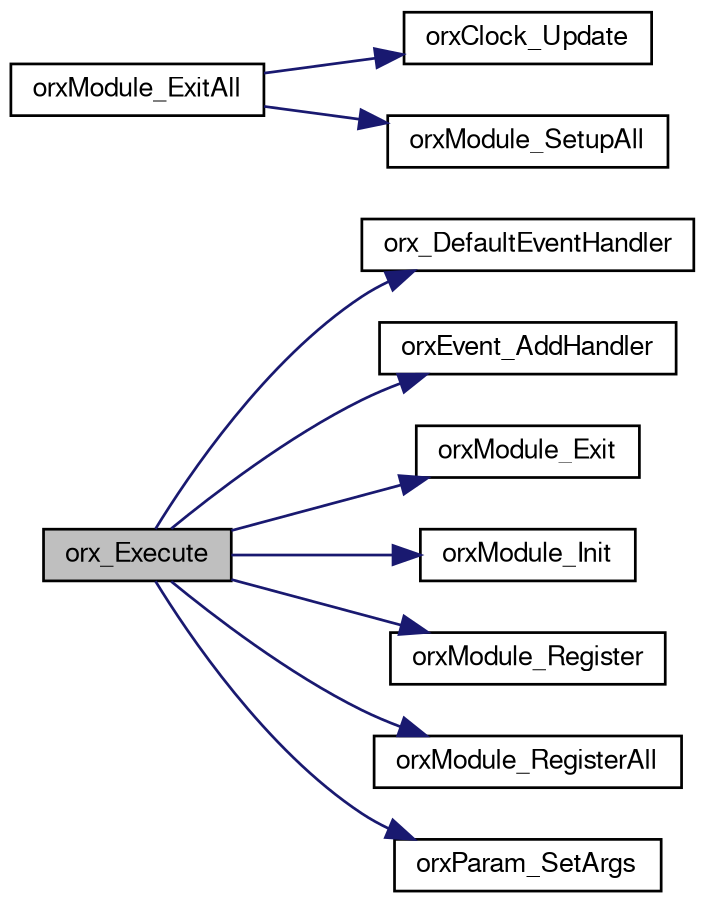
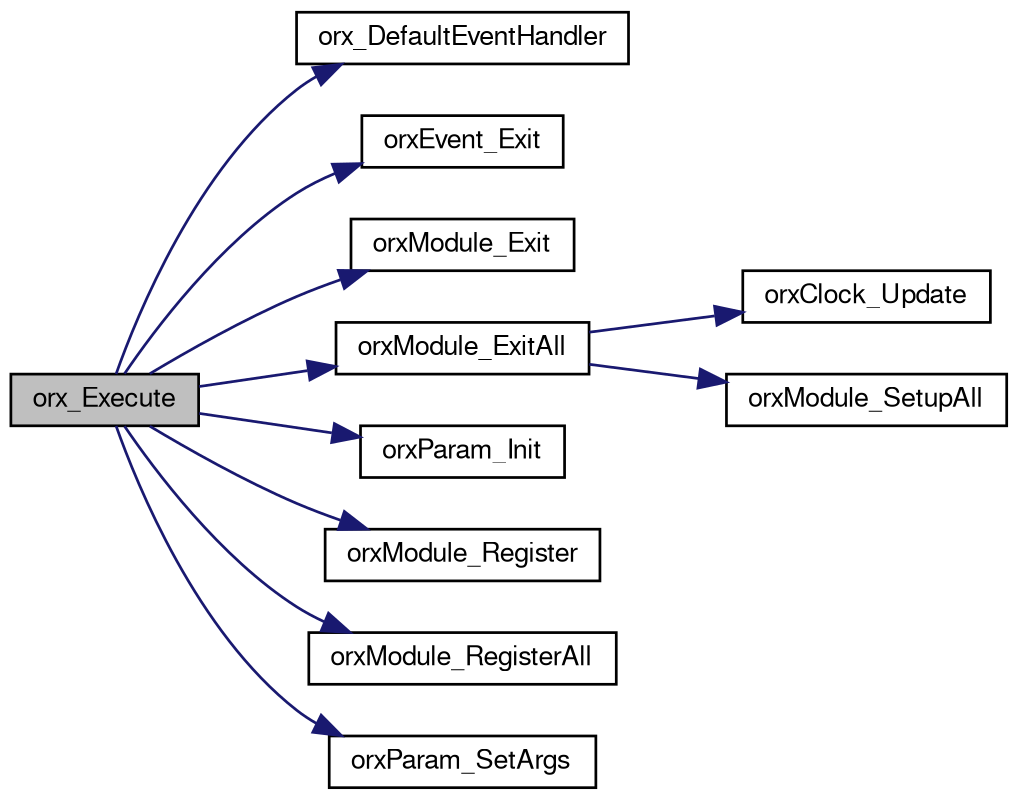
(528, 348) -> (463, 141)
none -> (253, 379)
(528, 555) -> (463, 452)
